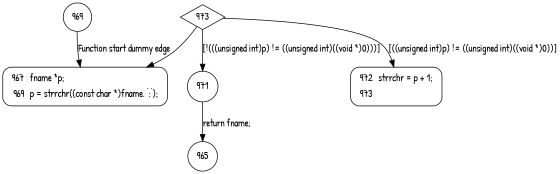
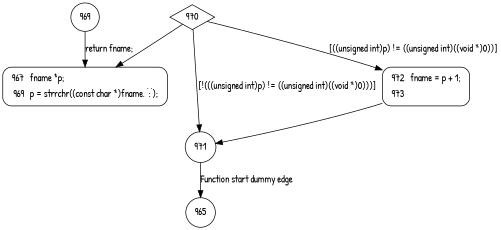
(203, 17) -> (192, 17)
(124, 49) -> (109, 49)
(406, 78) -> (435, 78)
(227, 124) -> (247, 180)
none -> (303, 125)
